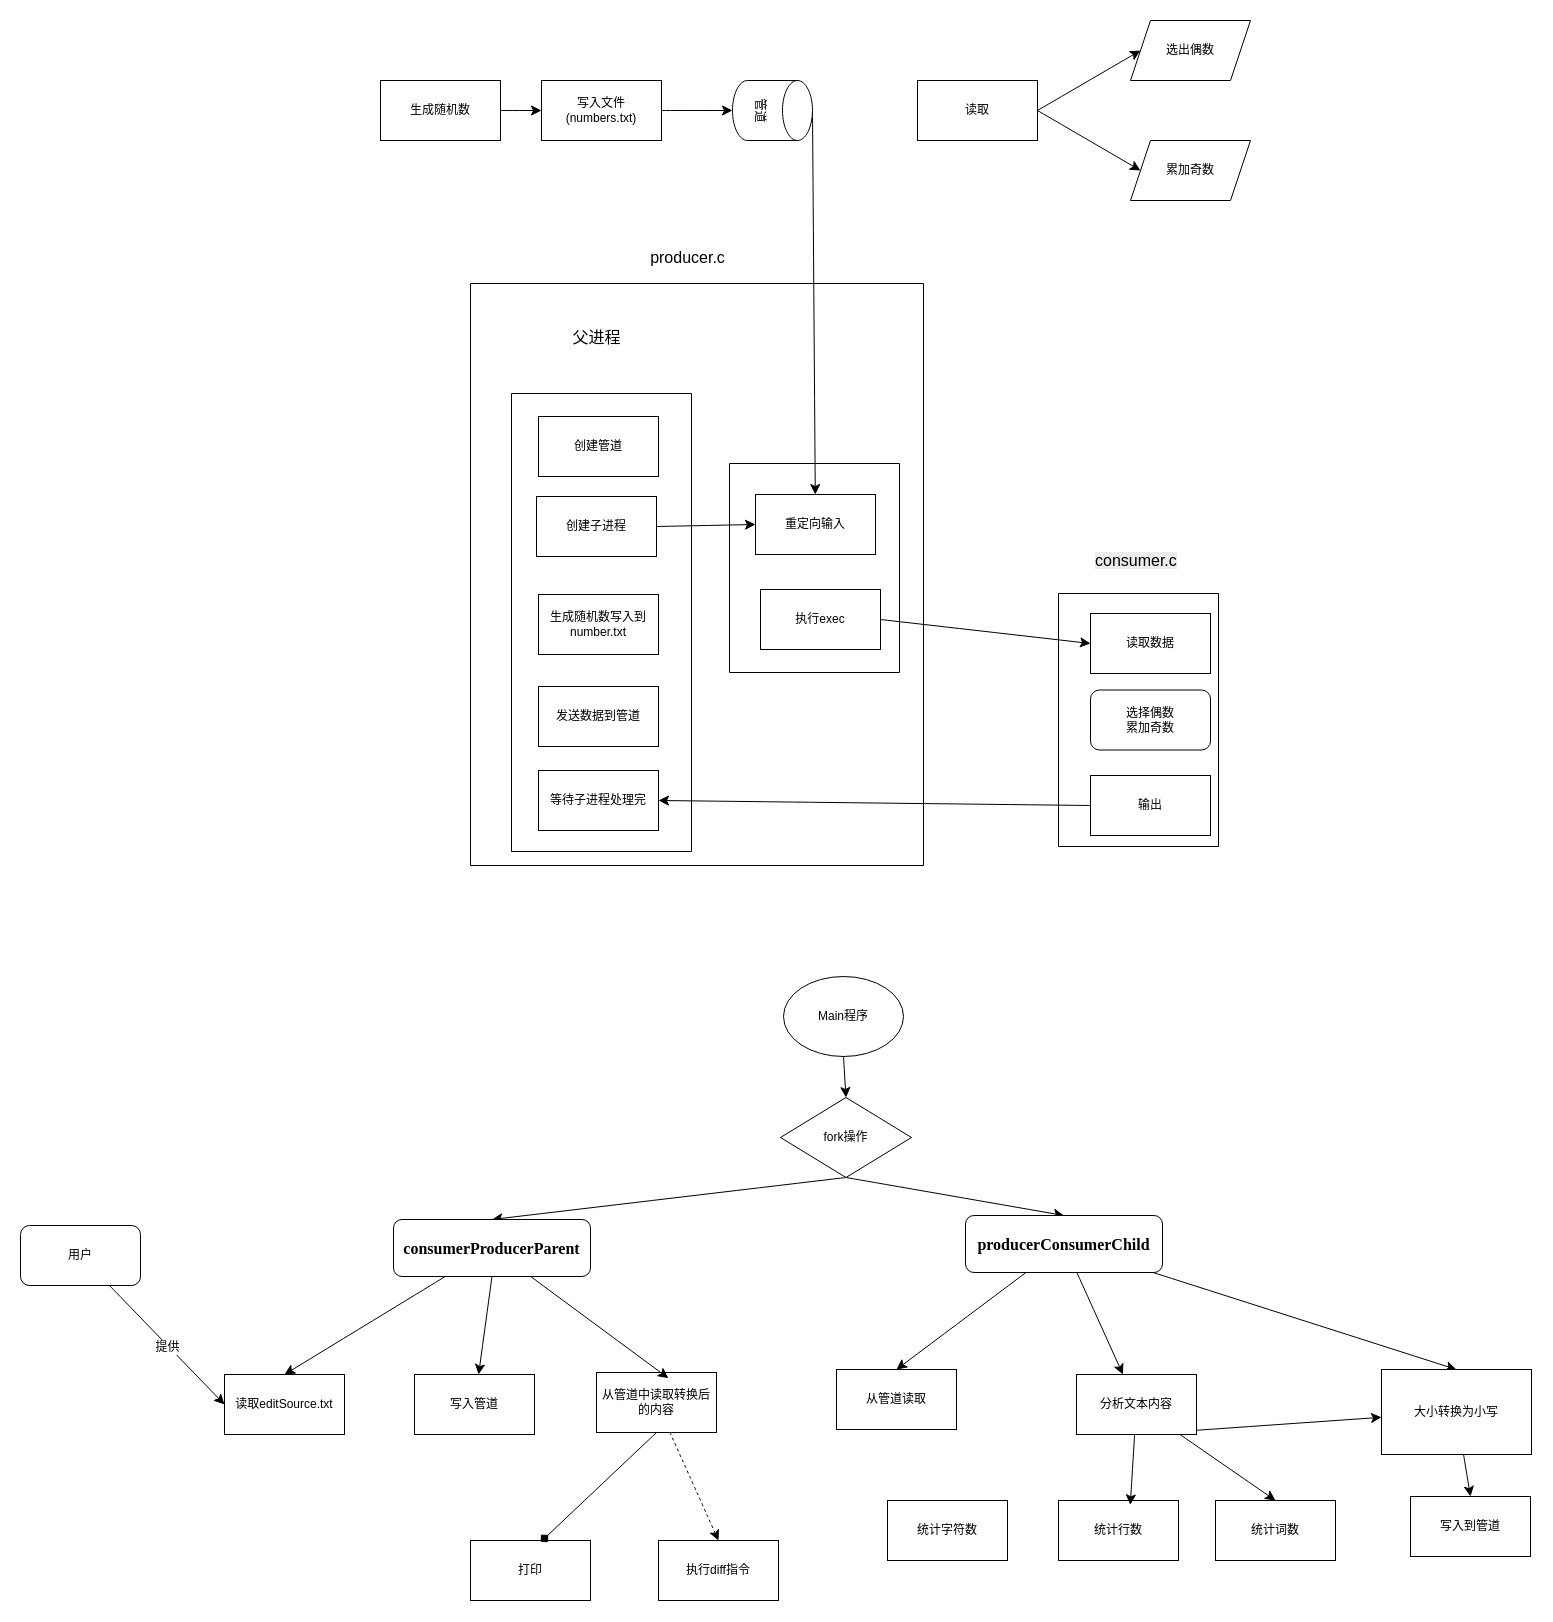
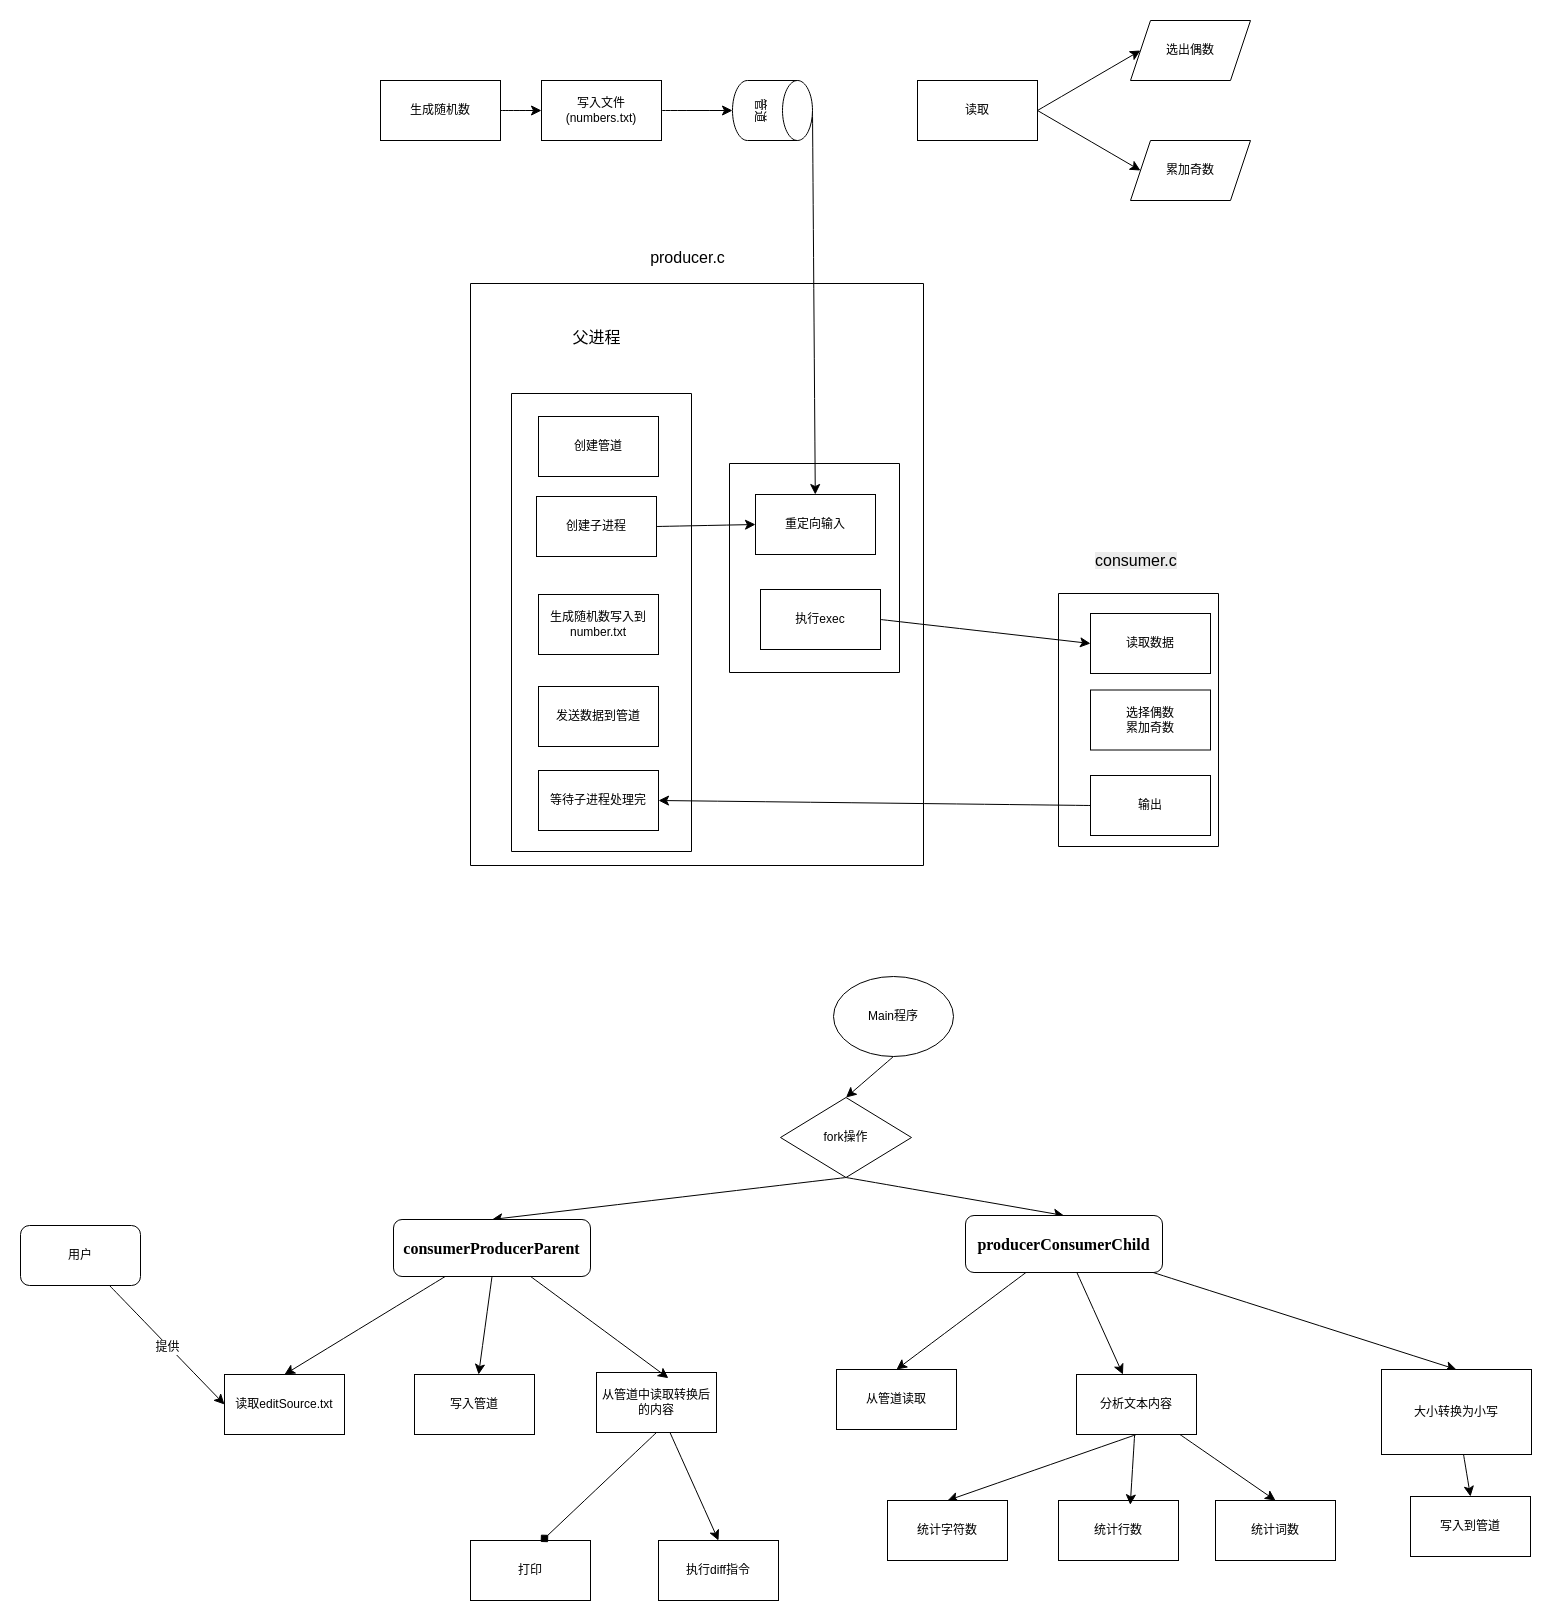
(1151, 720) -> (1151, 720)
(844, 1017) -> (894, 1017)
(1284, 1424) -> (1044, 1467)
(693, 1483) -> (693, 1483)
